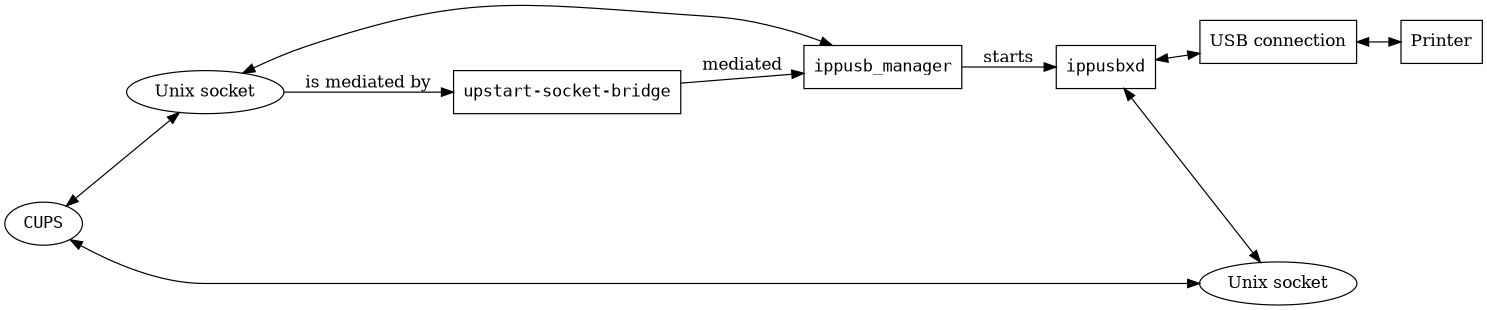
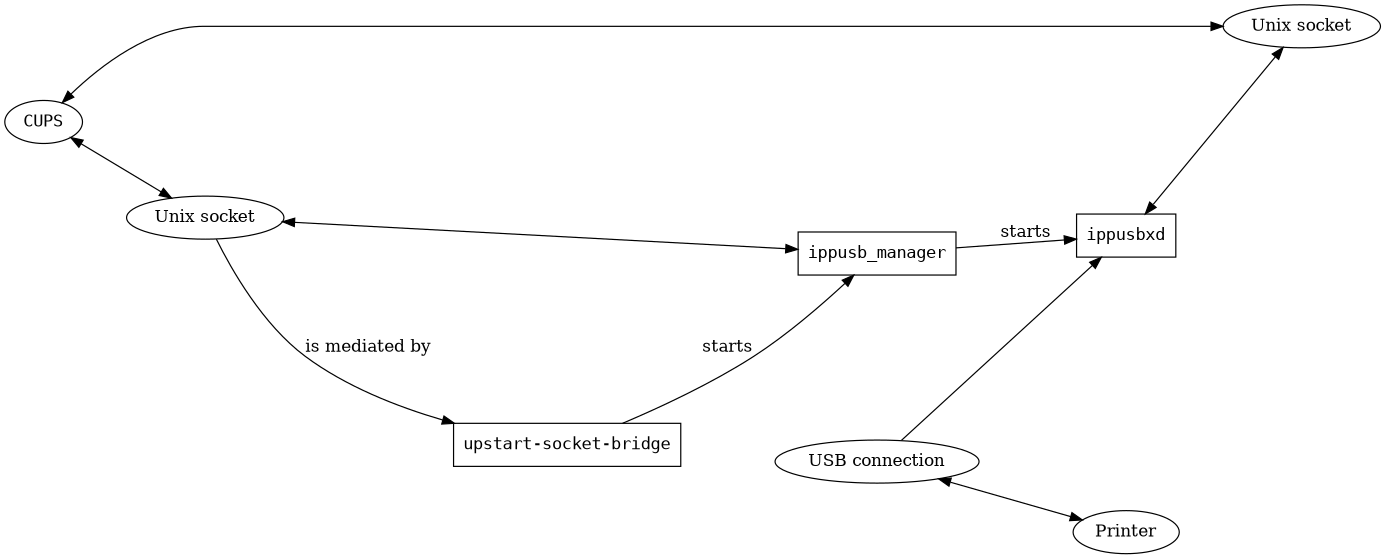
(1278, 42) -> (877, 462)
(1442, 42) -> (1126, 532)
(1178, 57) -> none
(742, 65) -> (728, 347)
